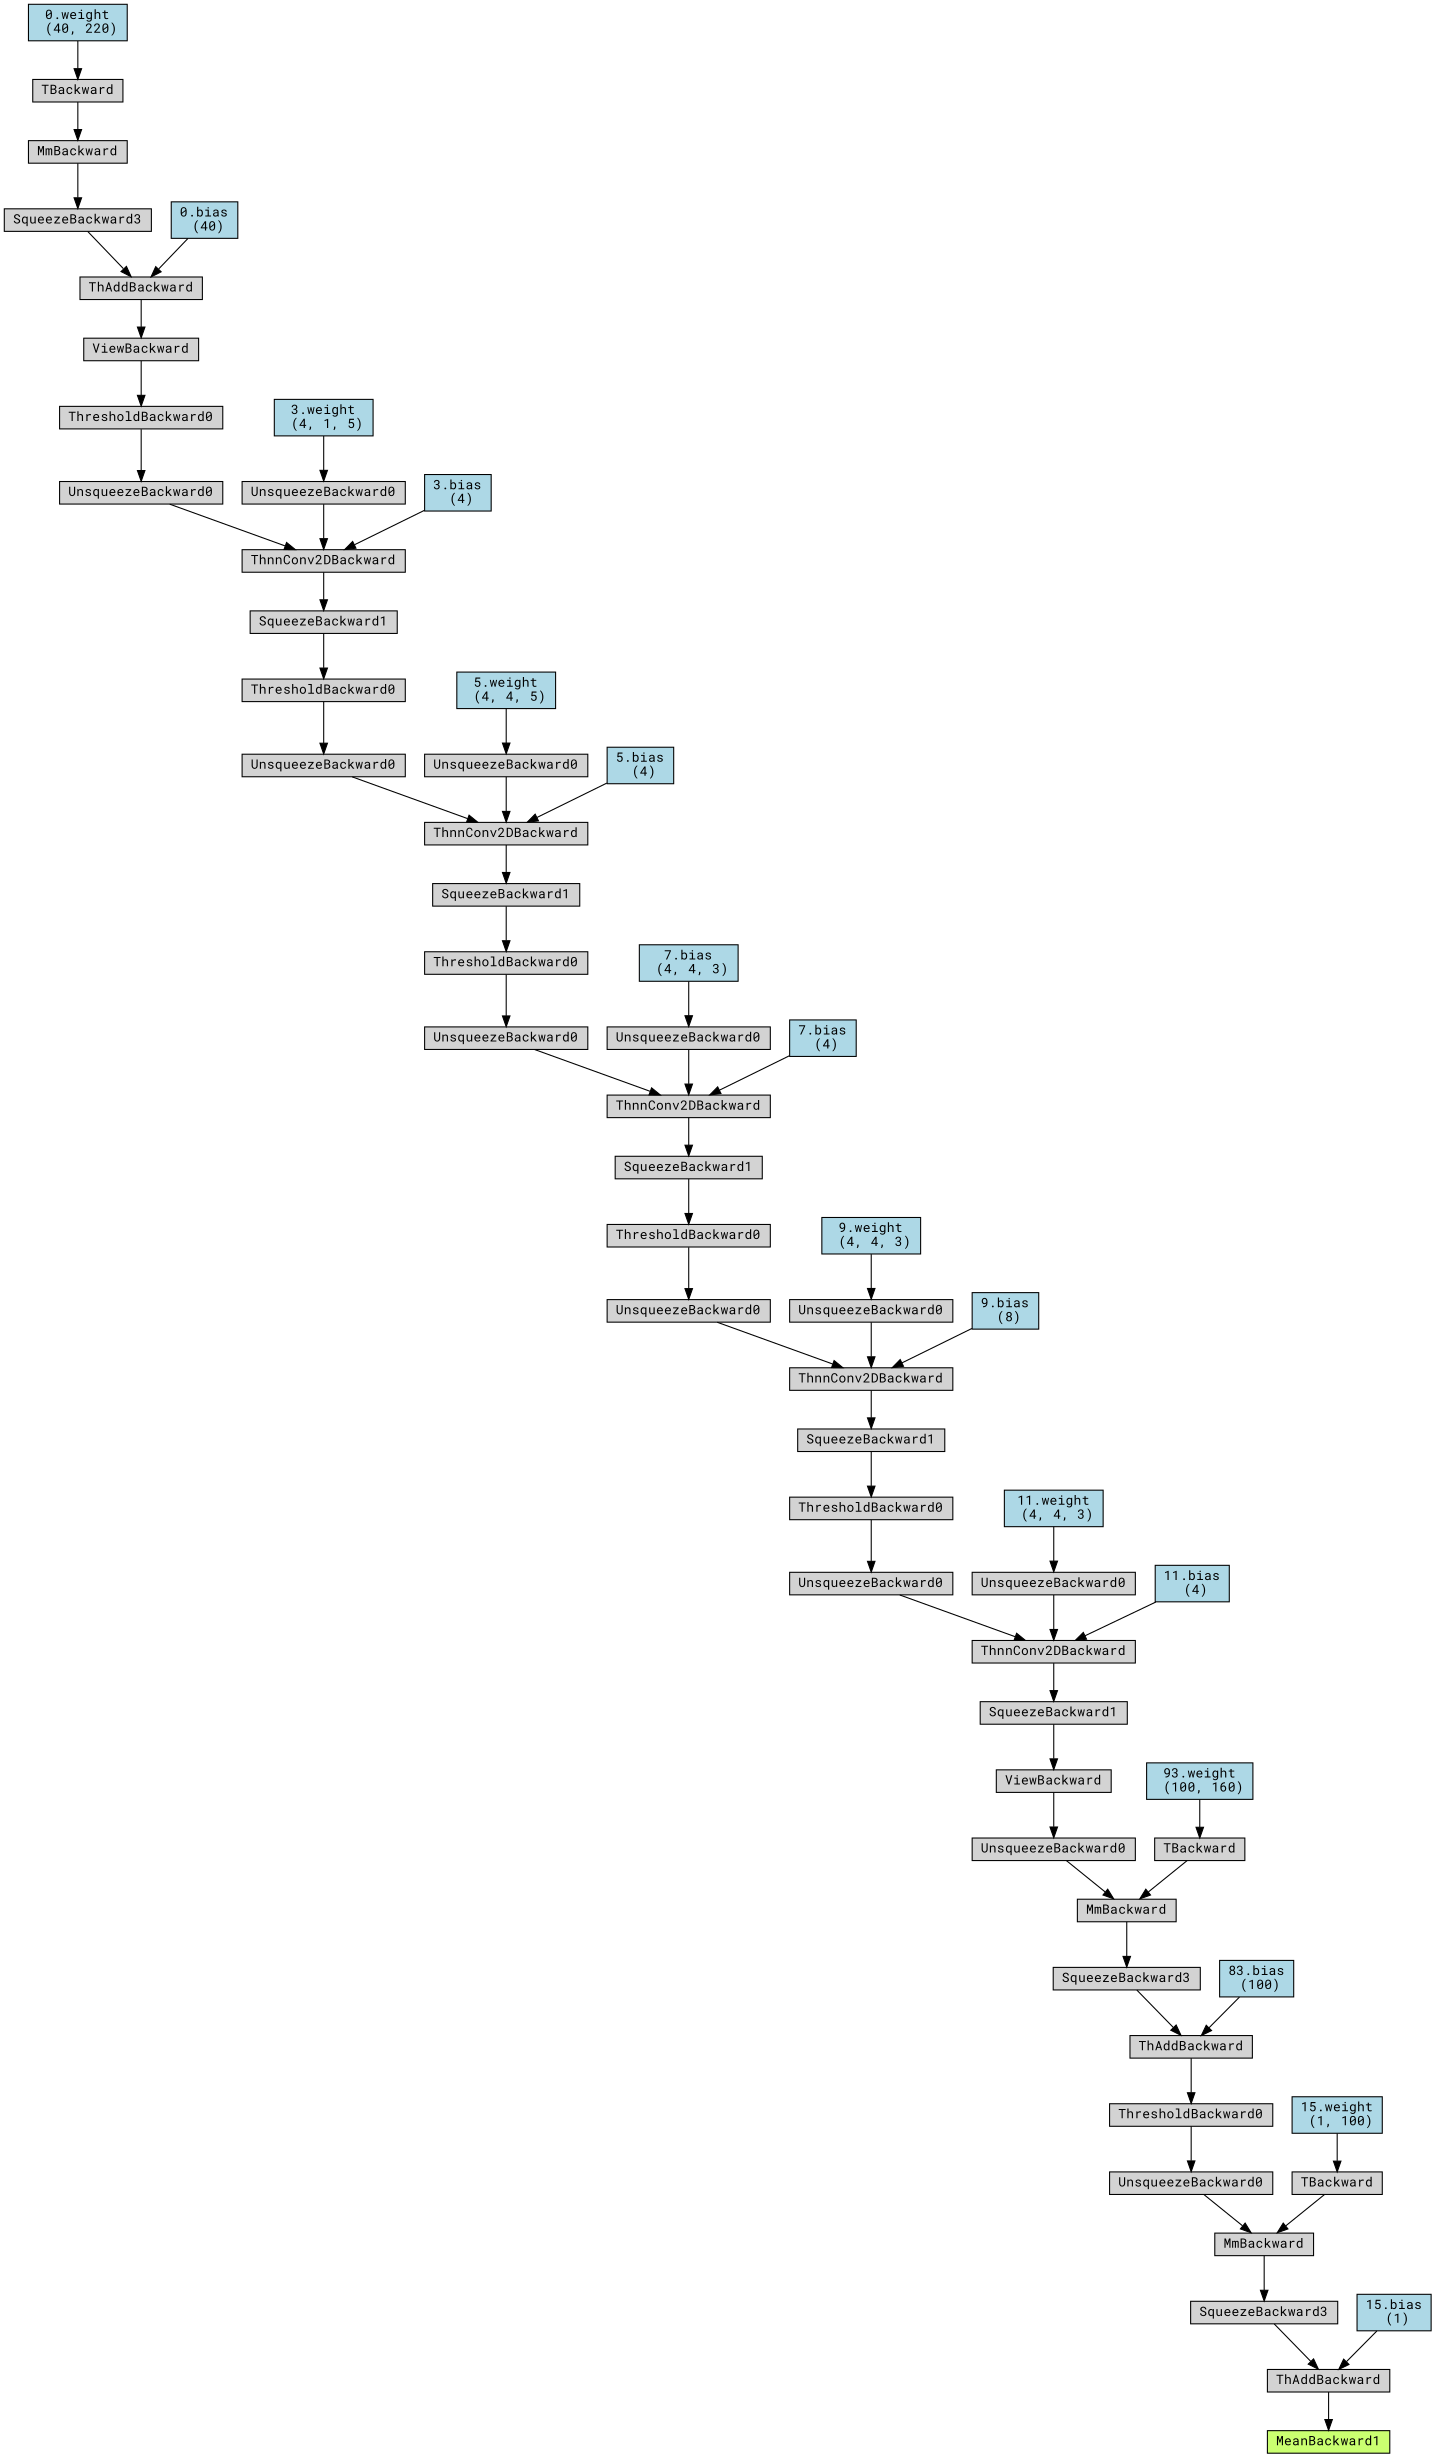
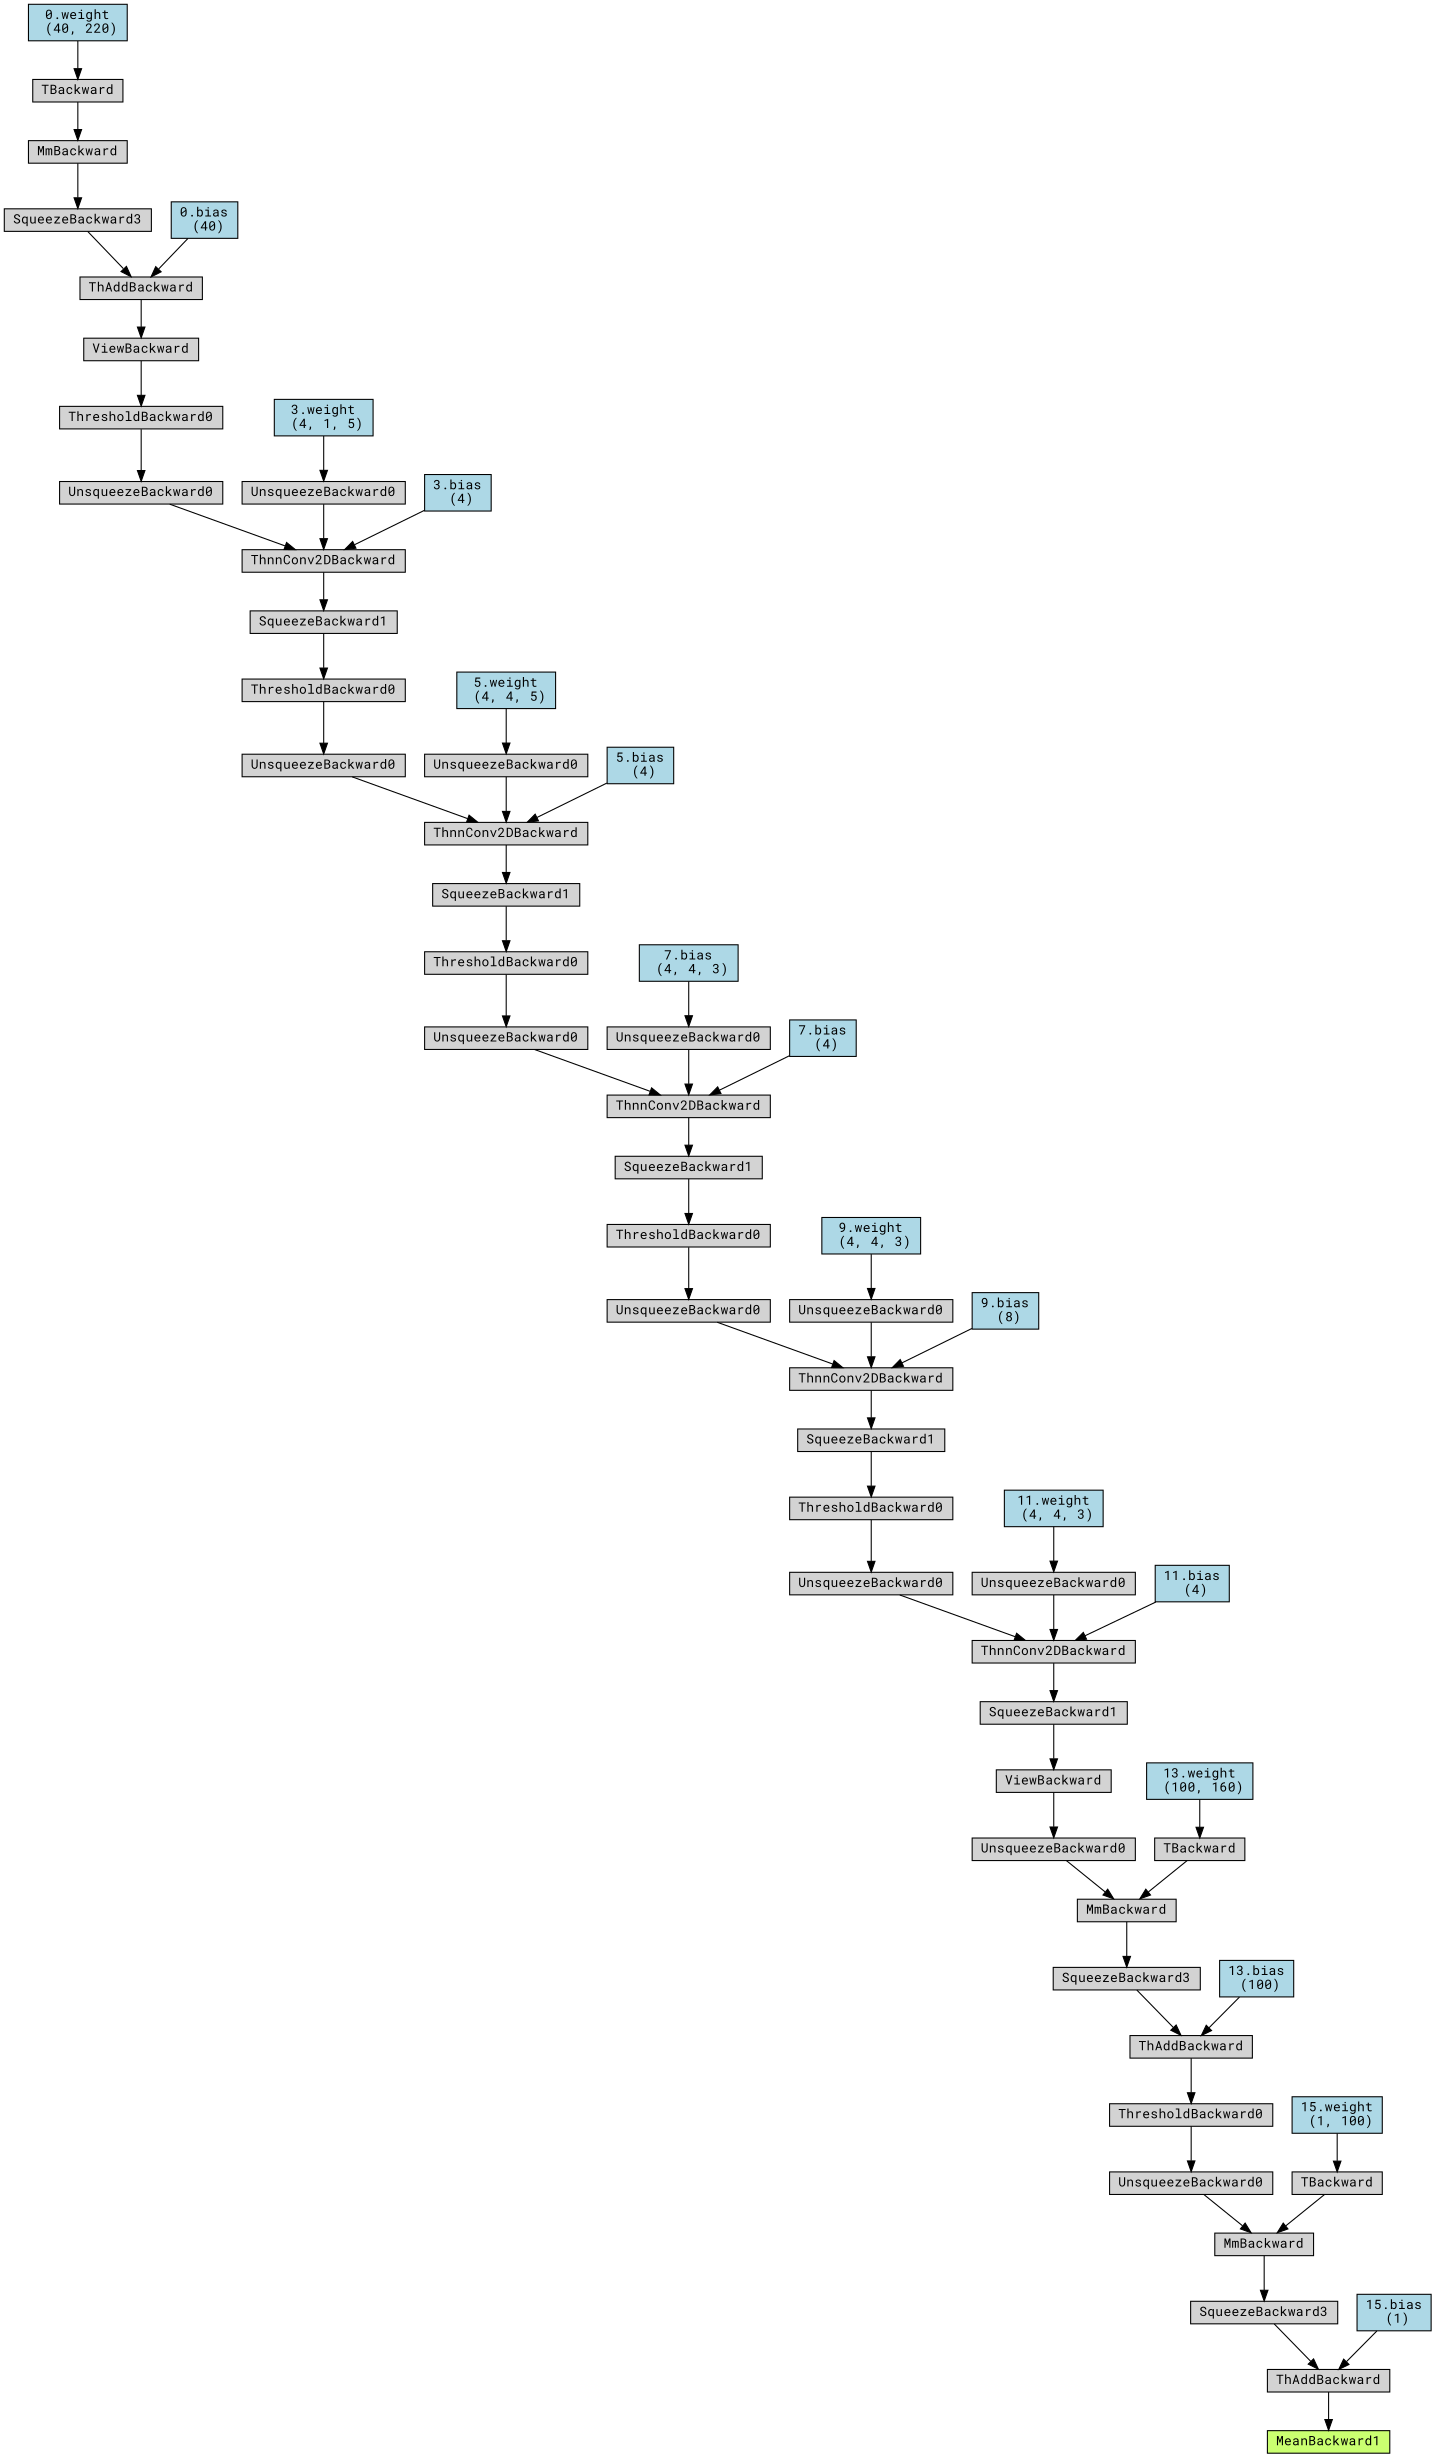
(1200, 1781) -> (1200, 1781)
(1257, 1979) -> (1257, 1979)
